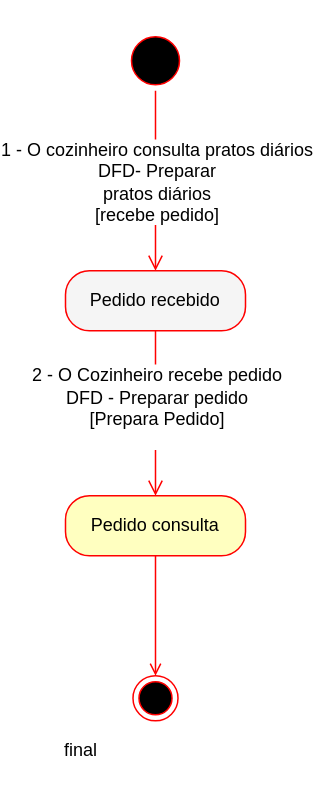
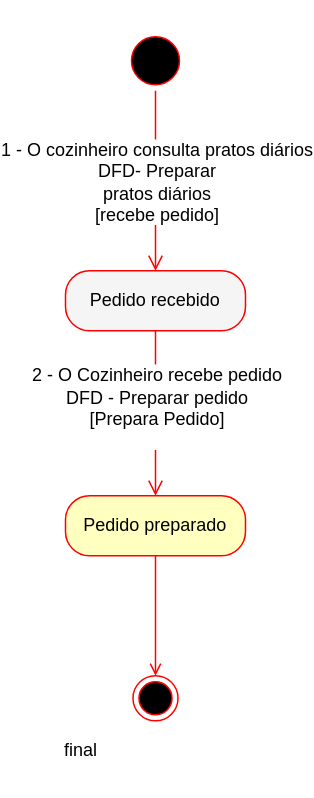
(155, 526) -> (155, 526)
